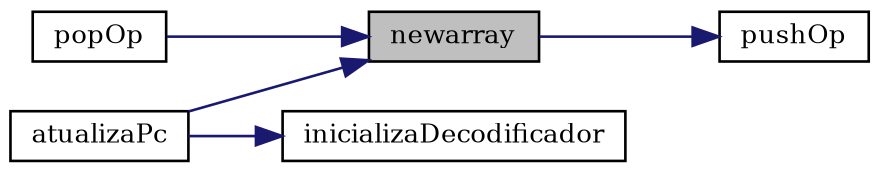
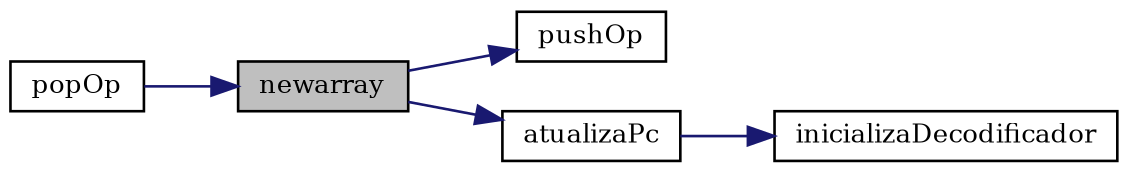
(265, 90) -> (442, 108)
